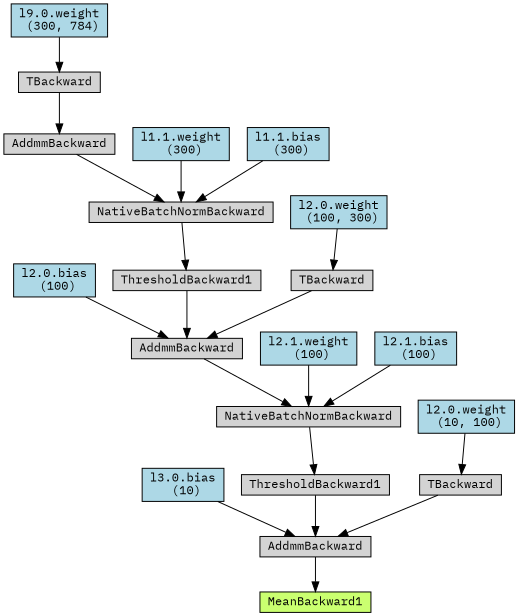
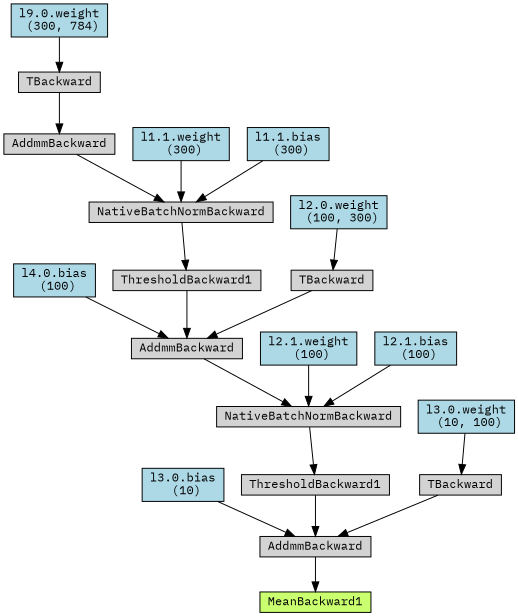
(55, 280) -> (55, 280)
(466, 417) -> (466, 417)
